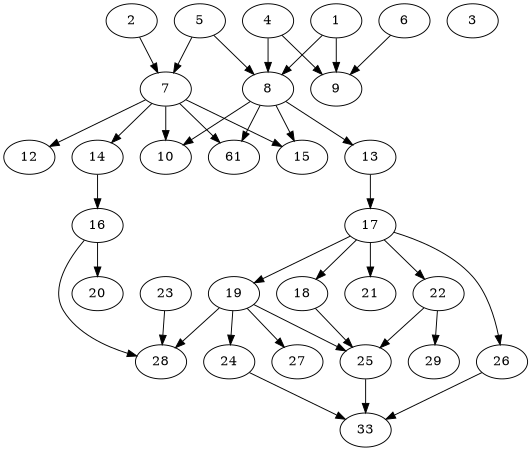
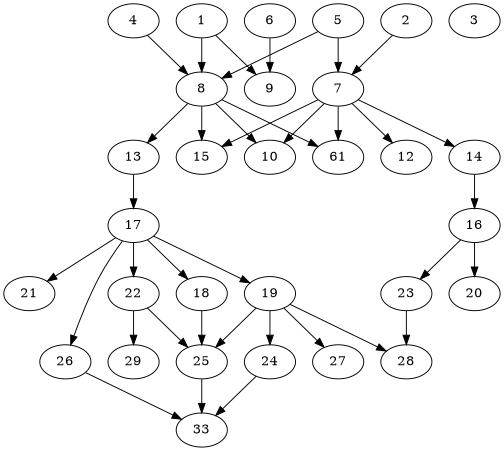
(298, 51) -> none
(64, 311) -> (444, 256)
